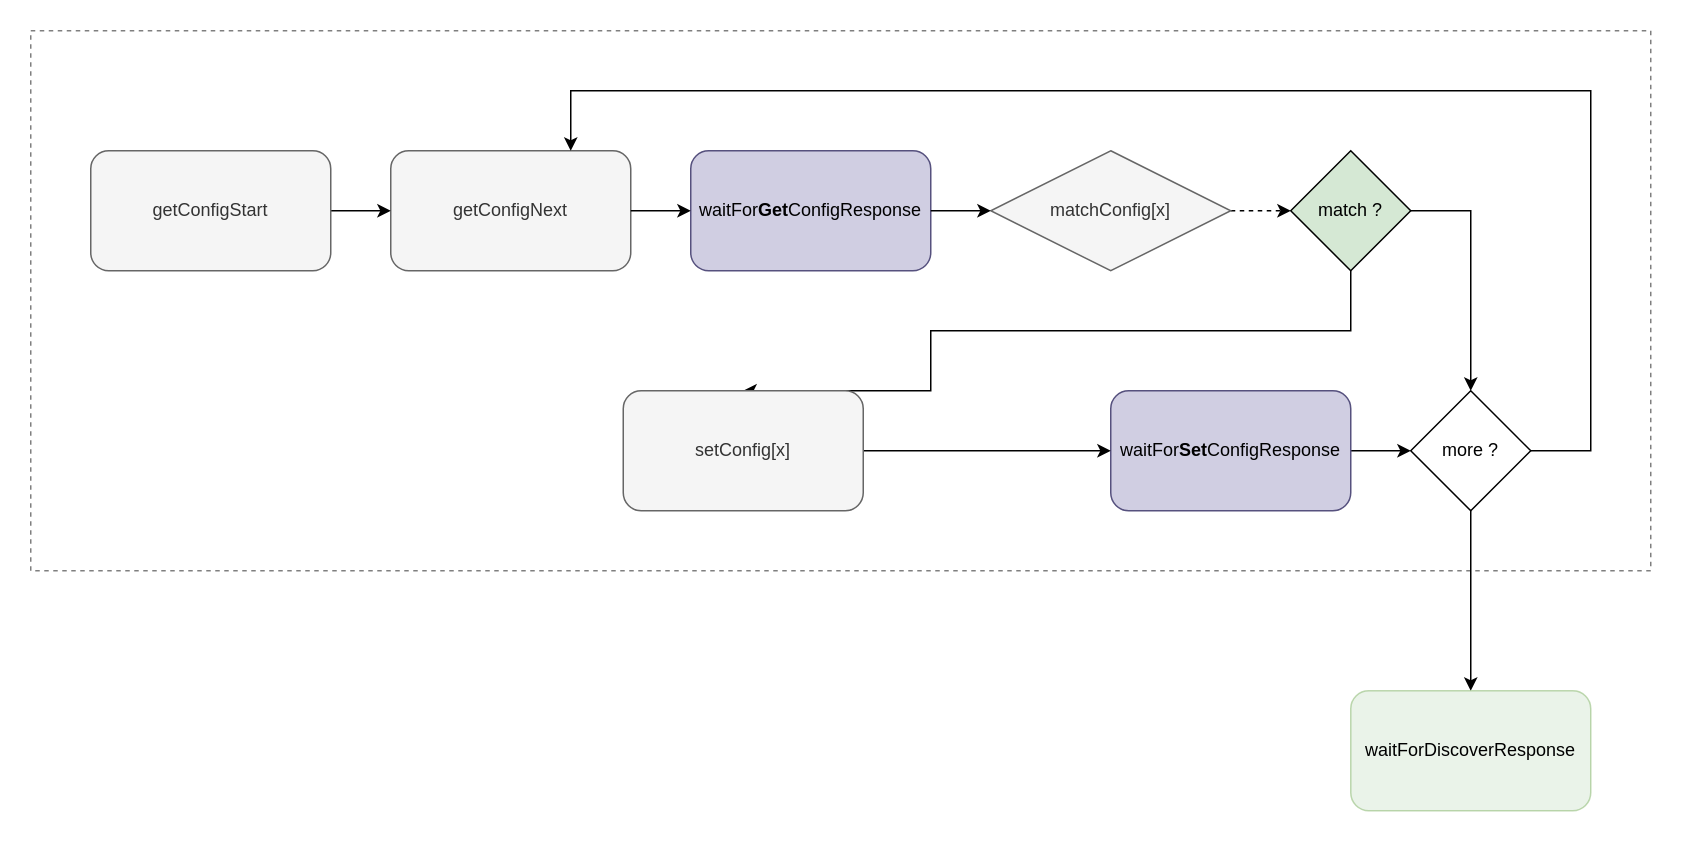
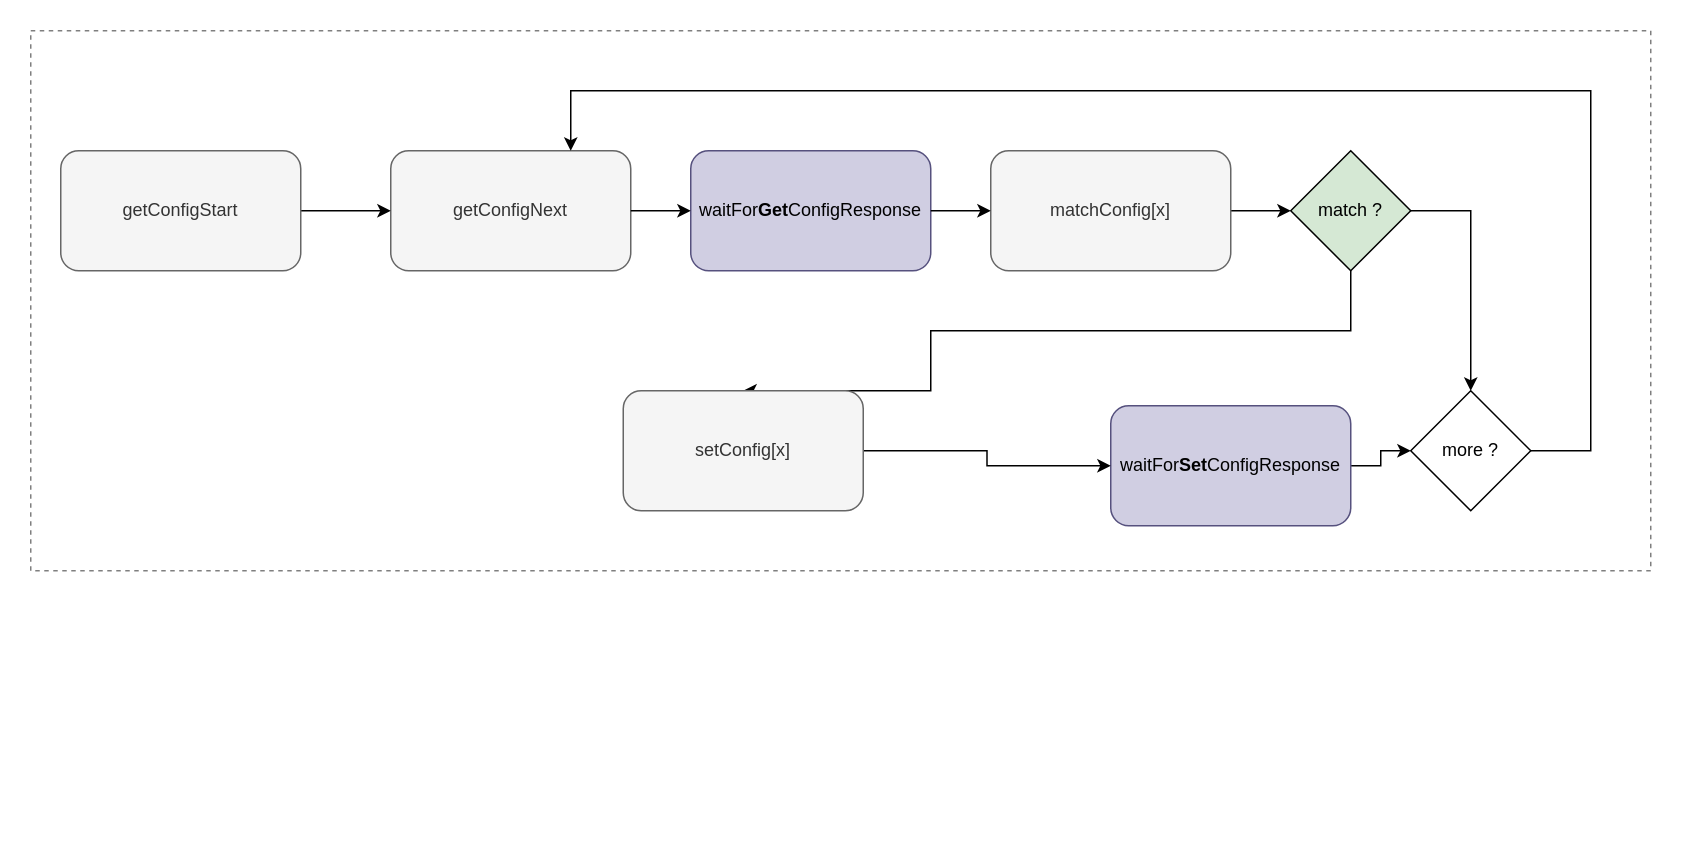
(211, 211) -> (181, 211)
(1111, 211) -> (1111, 211)
(1254, 211) -> (1254, 211)
(1231, 451) -> (1231, 466)
(1471, 596) -> none
(1471, 751) -> none
